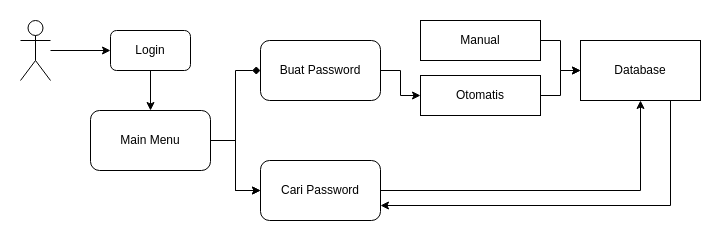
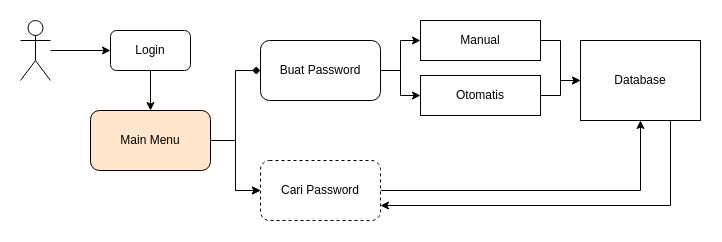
none -> (401, 49)
(641, 71) -> (641, 81)
(151, 141) -> (151, 141)
(321, 191) -> (321, 191)
